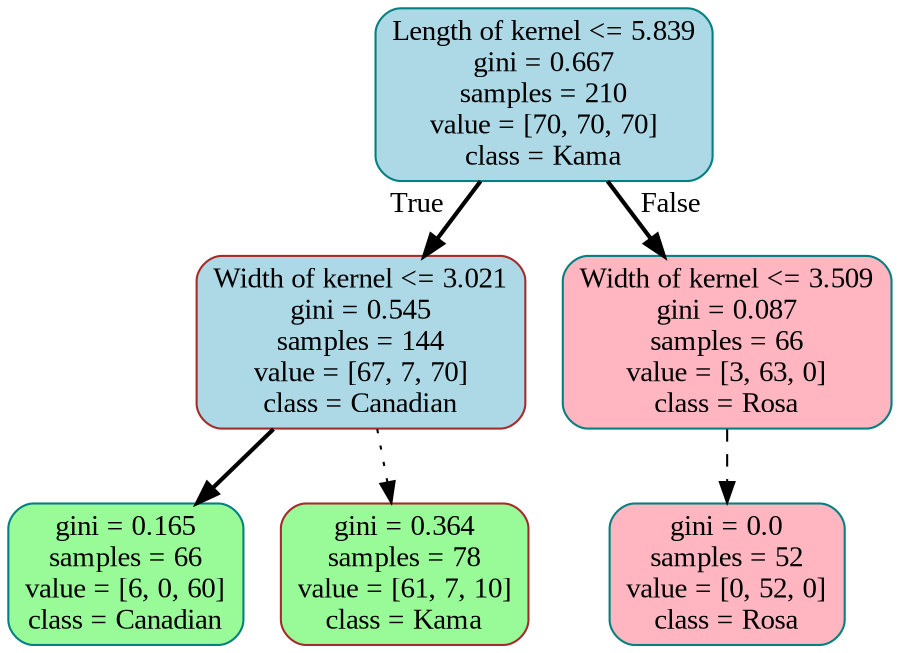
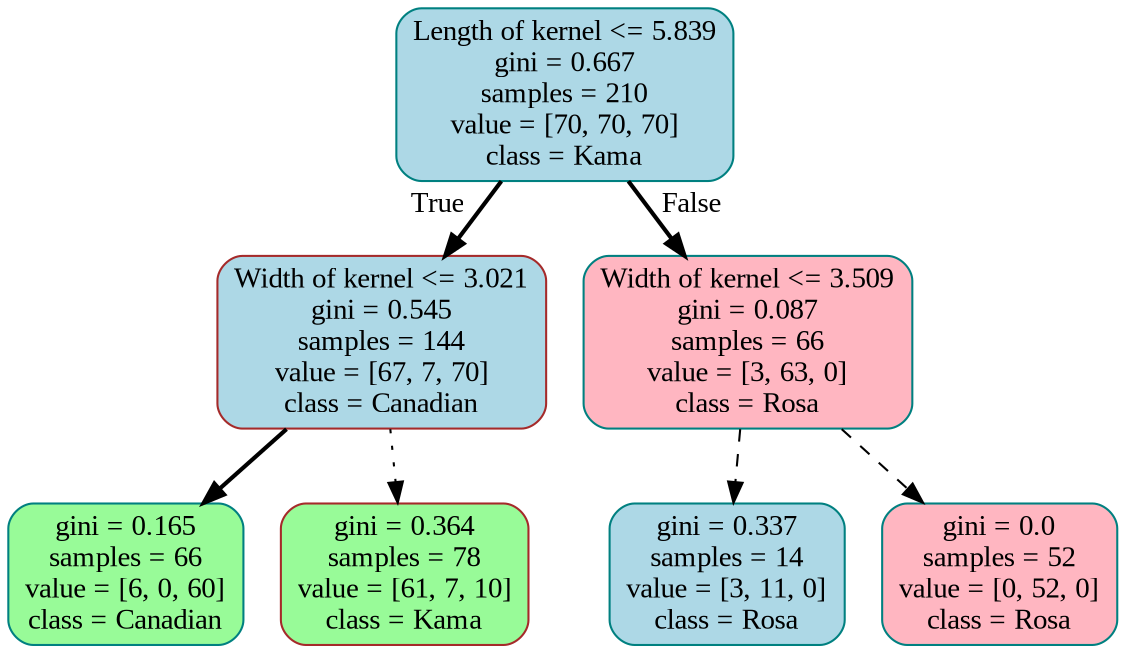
none -> (727, 574)
